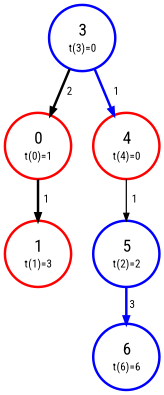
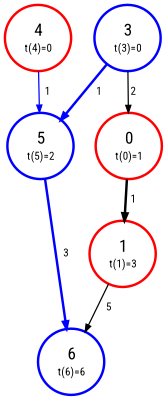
(61, 89) -> (128, 88)
(103, 89) -> (86, 89)
(126, 196) -> (39, 88)
(127, 264) -> (41, 156)
none -> (99, 304)
